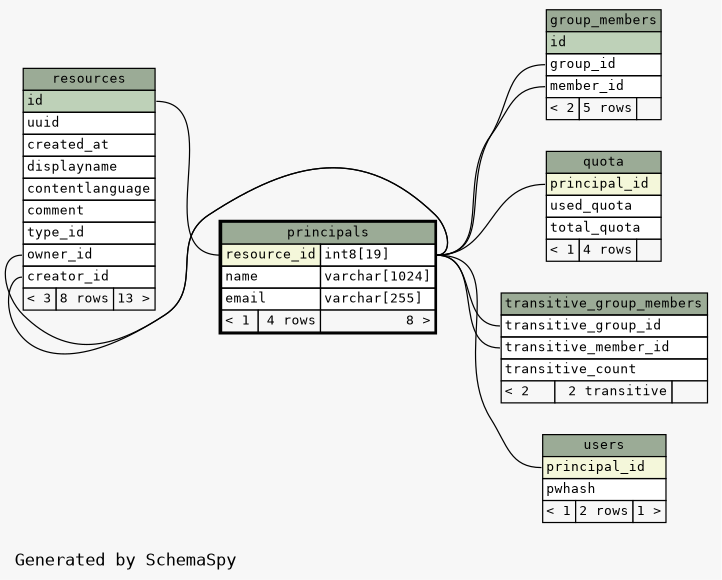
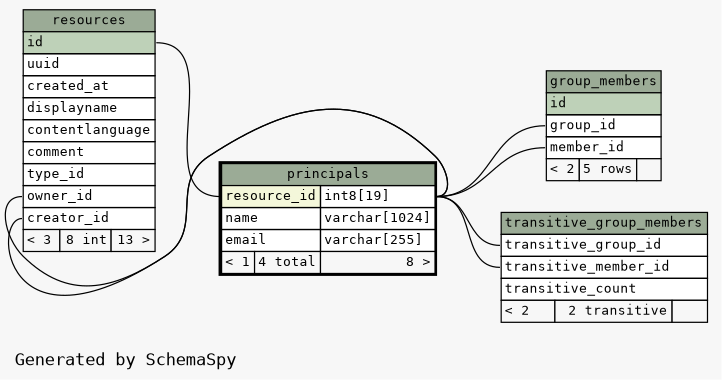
(604, 206) -> none
(85, 298) -> (87, 240)
(292, 320) -> (288, 262)
(604, 479) -> none
